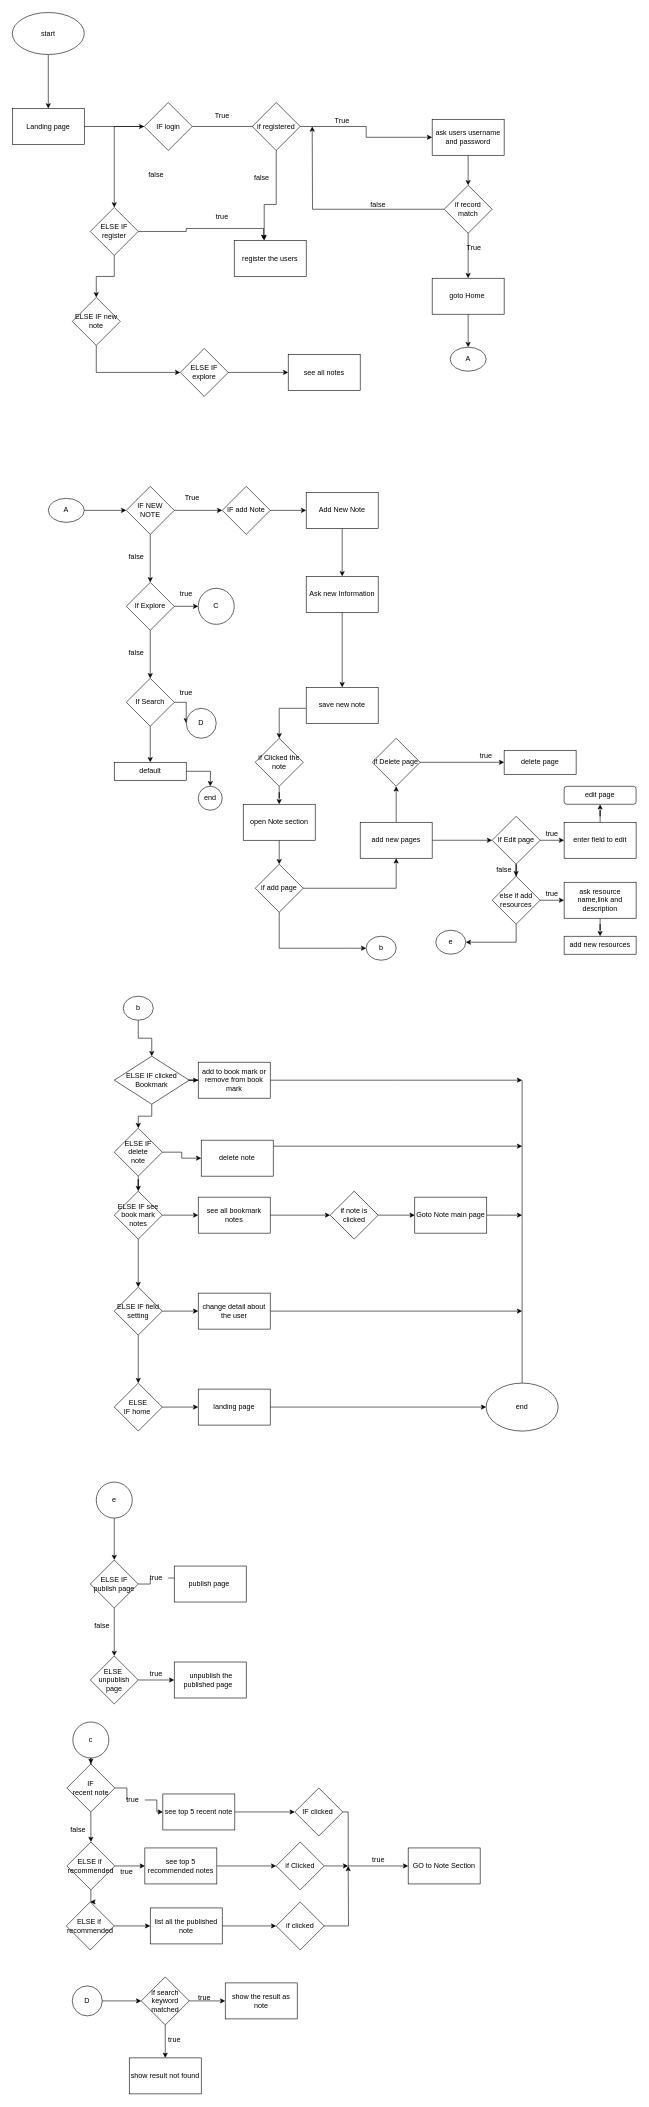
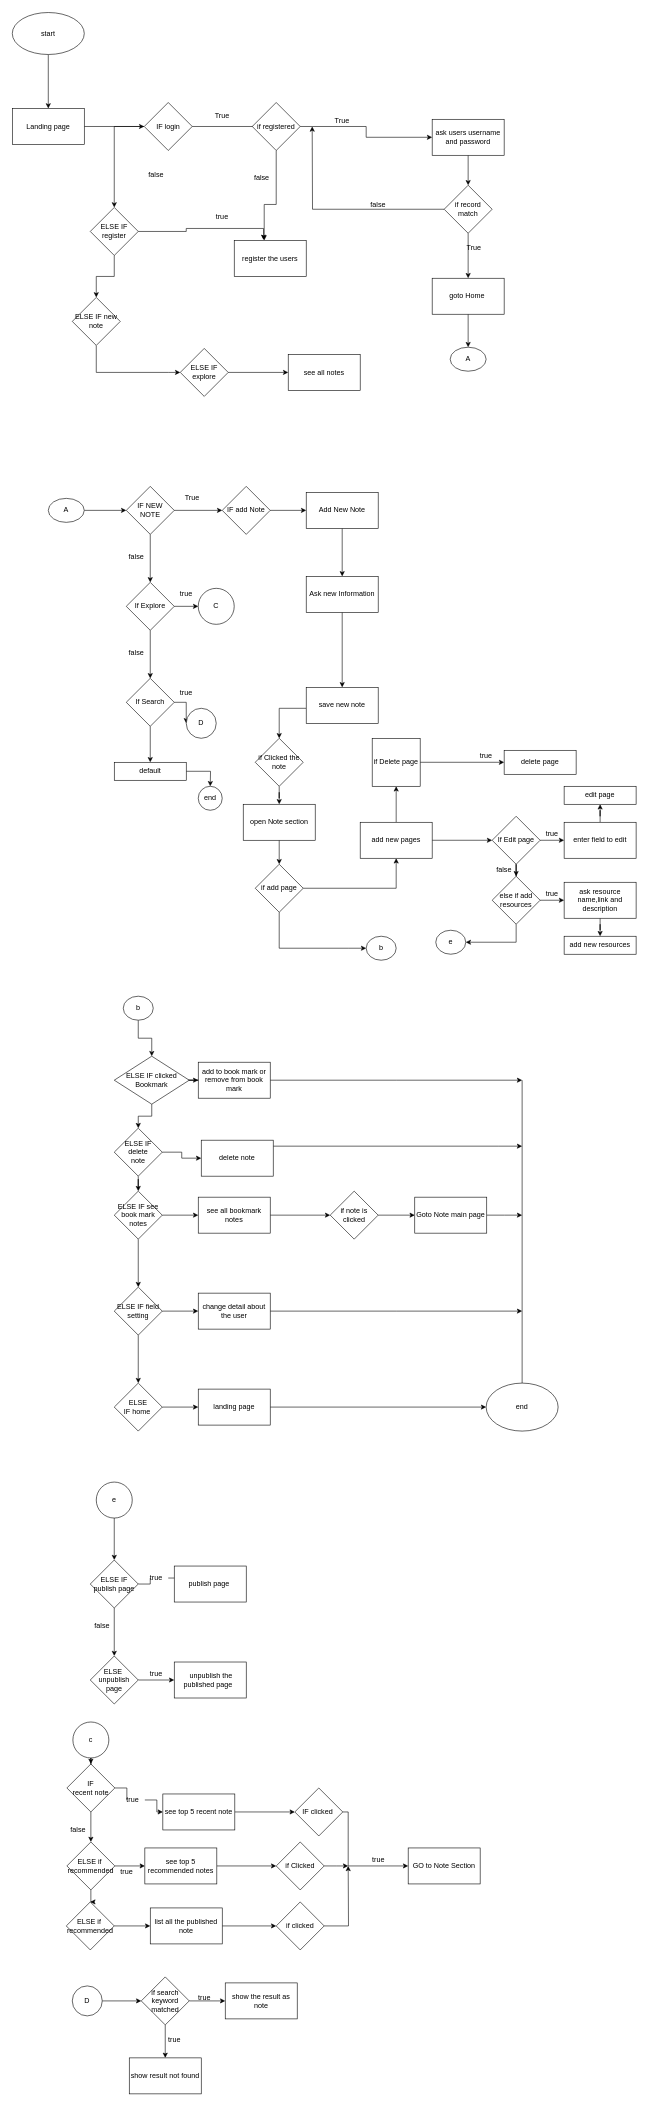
(396, 762) -> (396, 762)
(600, 795) -> (600, 795)
